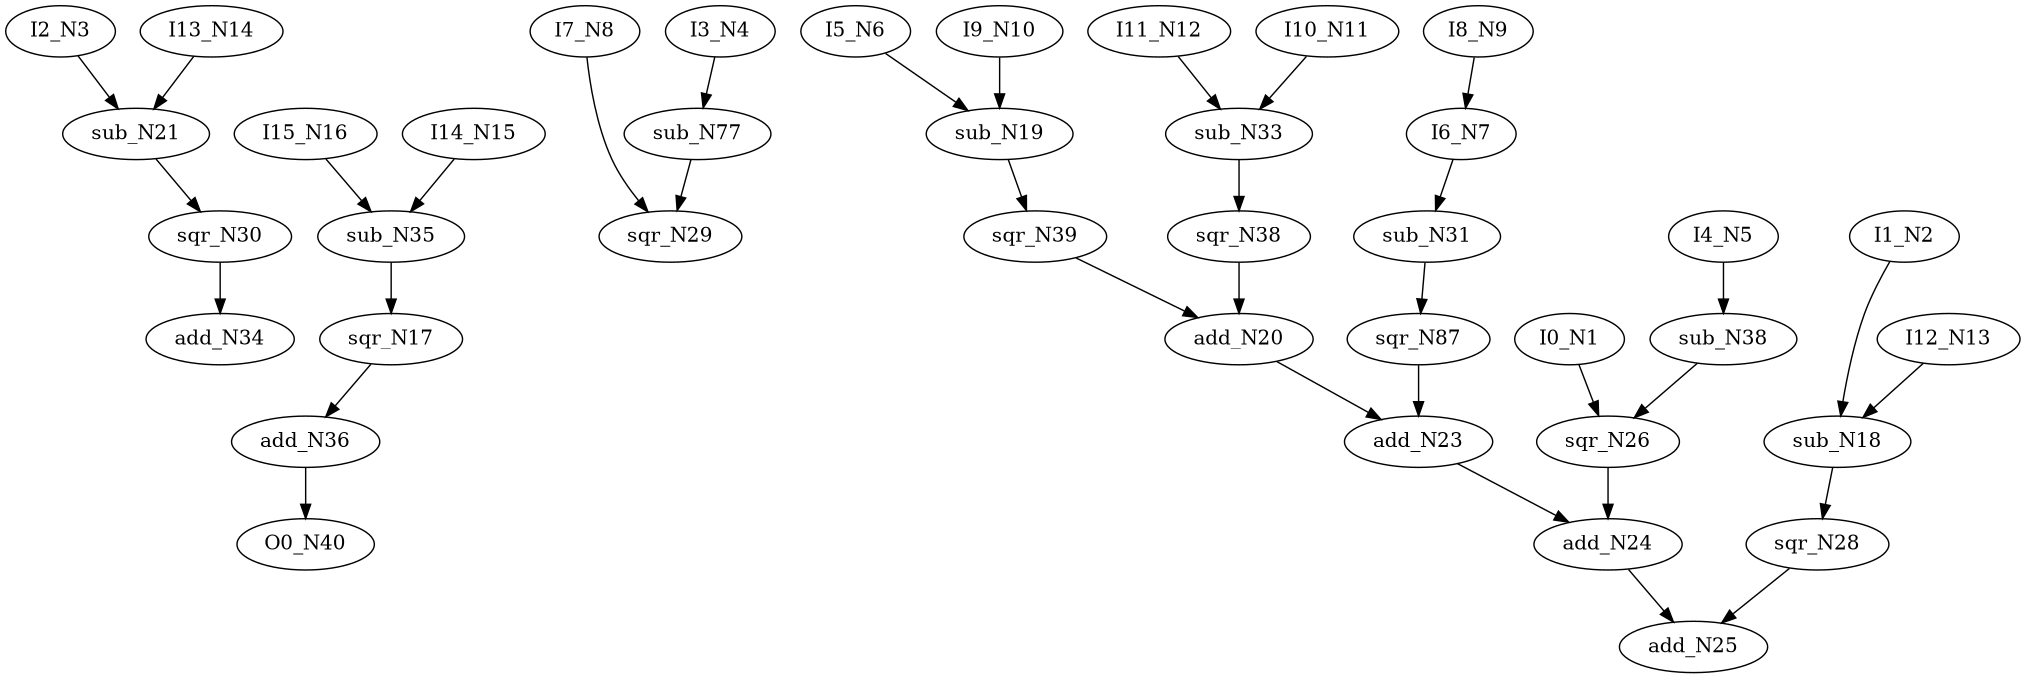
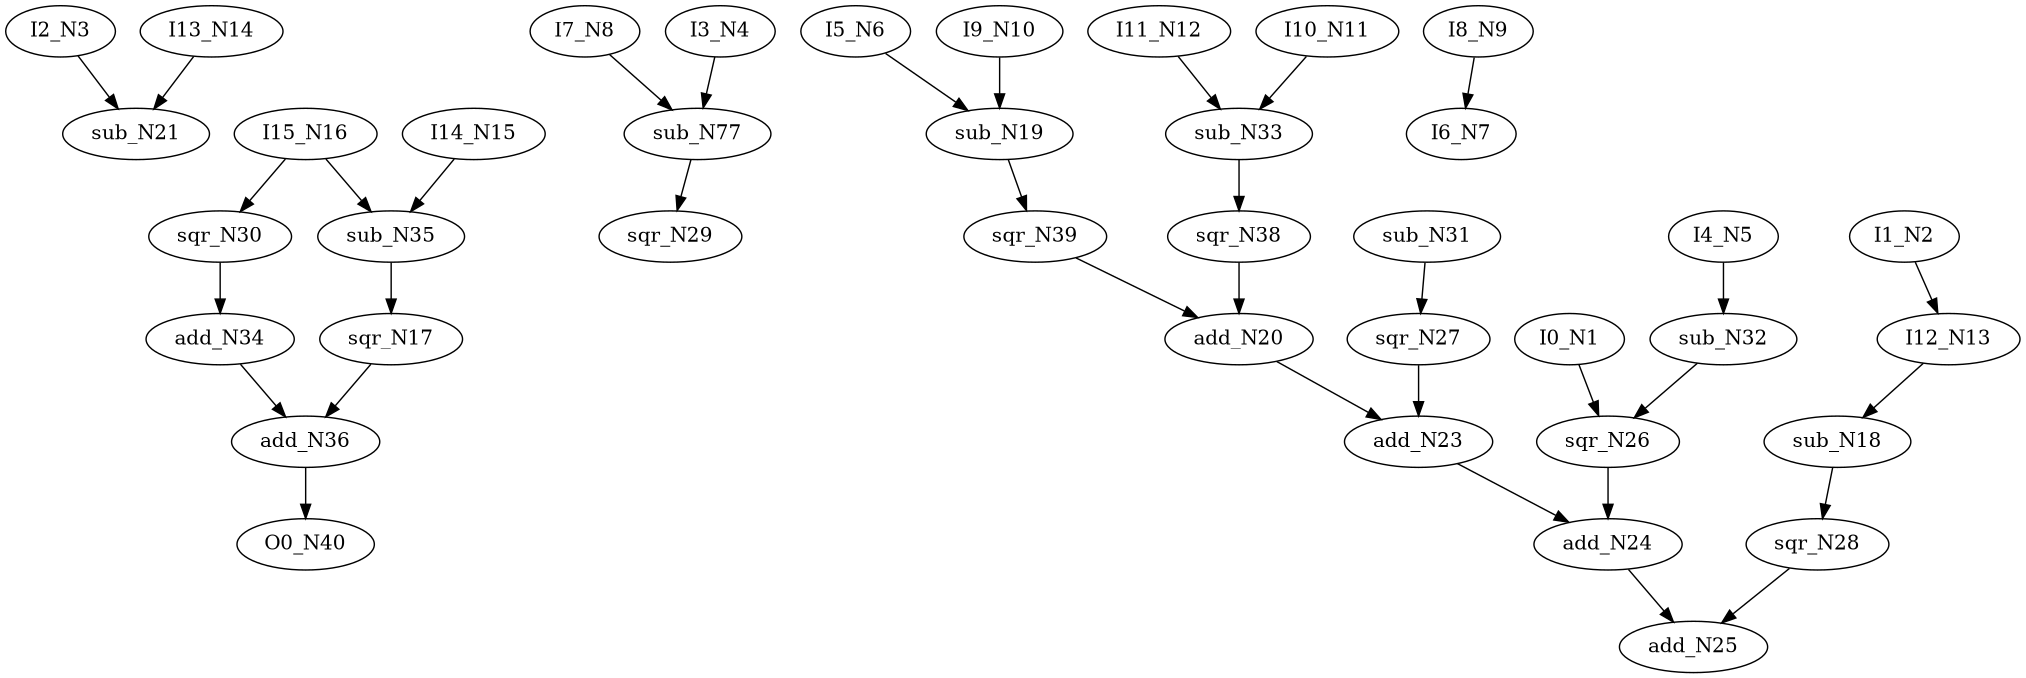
(602, 133) -> (635, 77)
(1447, 178) -> none
(174, 180) -> (268, 180)
(1859, 329) -> (1924, 281)
(1419, 339) -> (1419, 339)
(1724, 339) -> (1724, 339)
none -> (258, 385)
